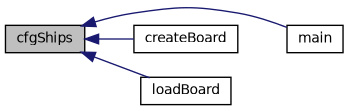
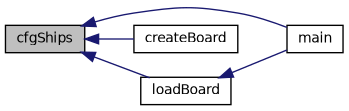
none -> (259, 61)
